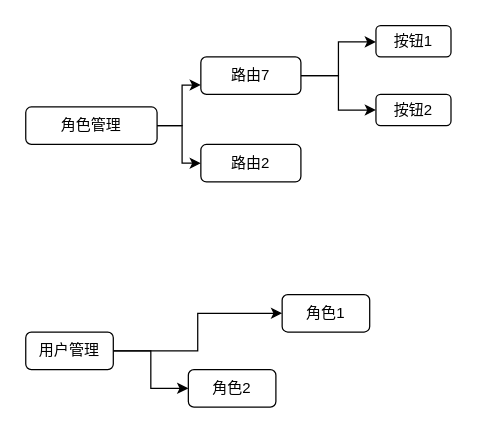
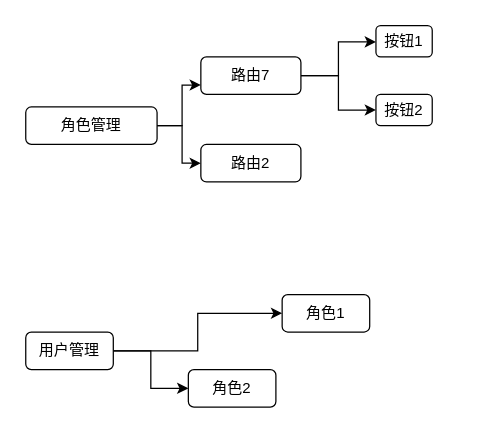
(413, 41) -> (404, 41)
(413, 110) -> (404, 110)
